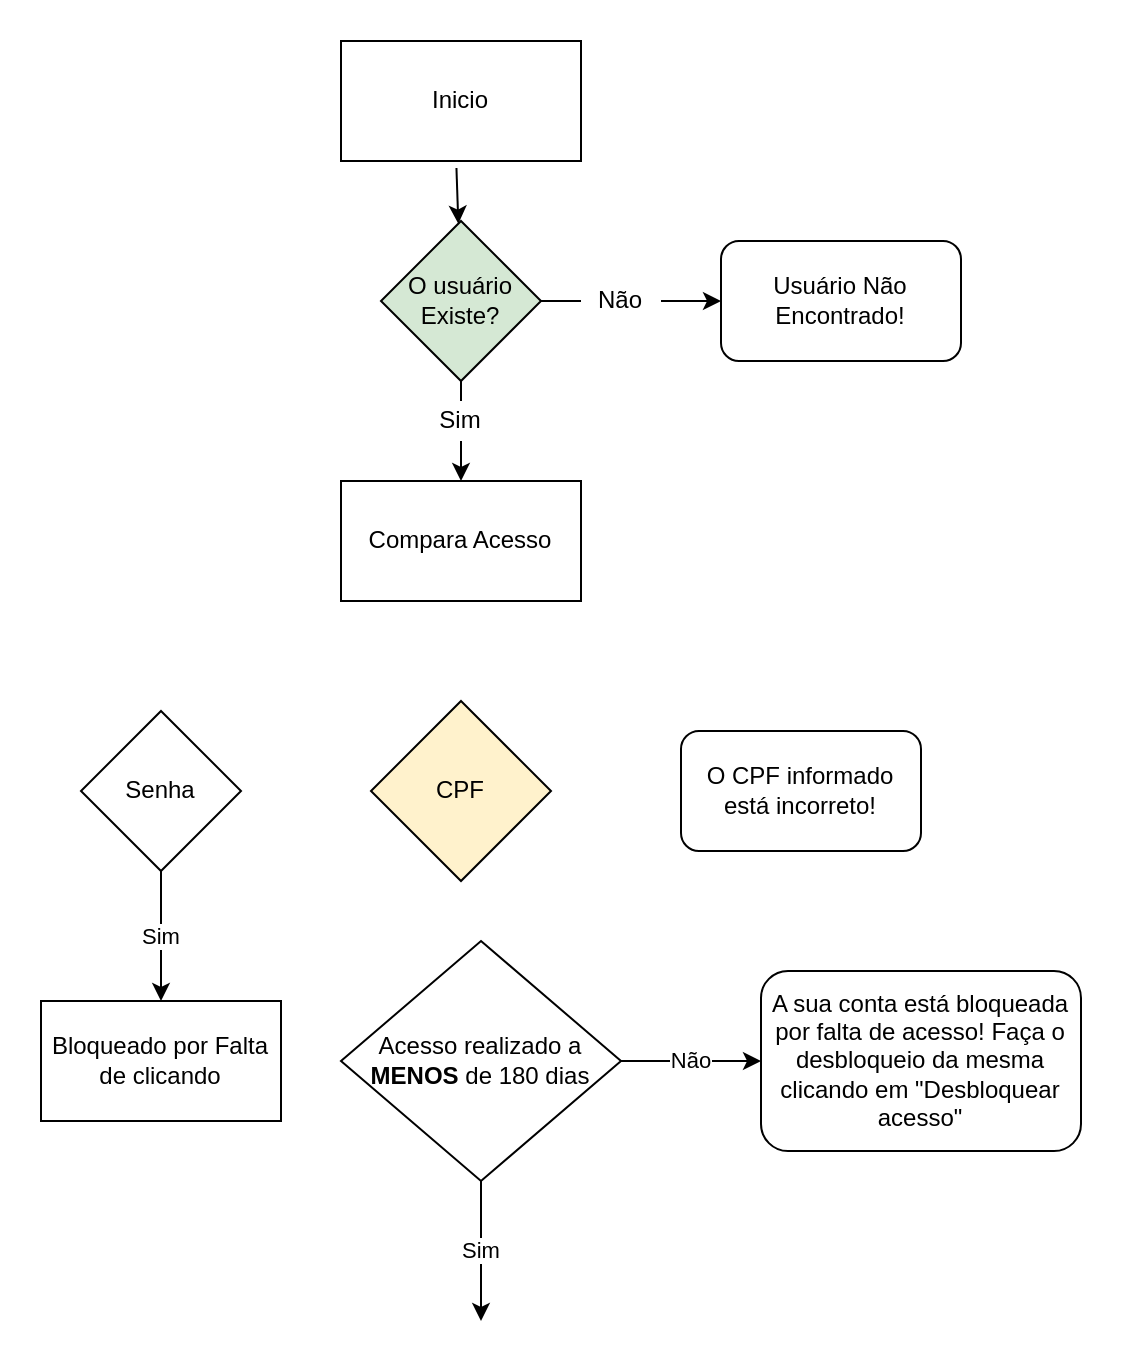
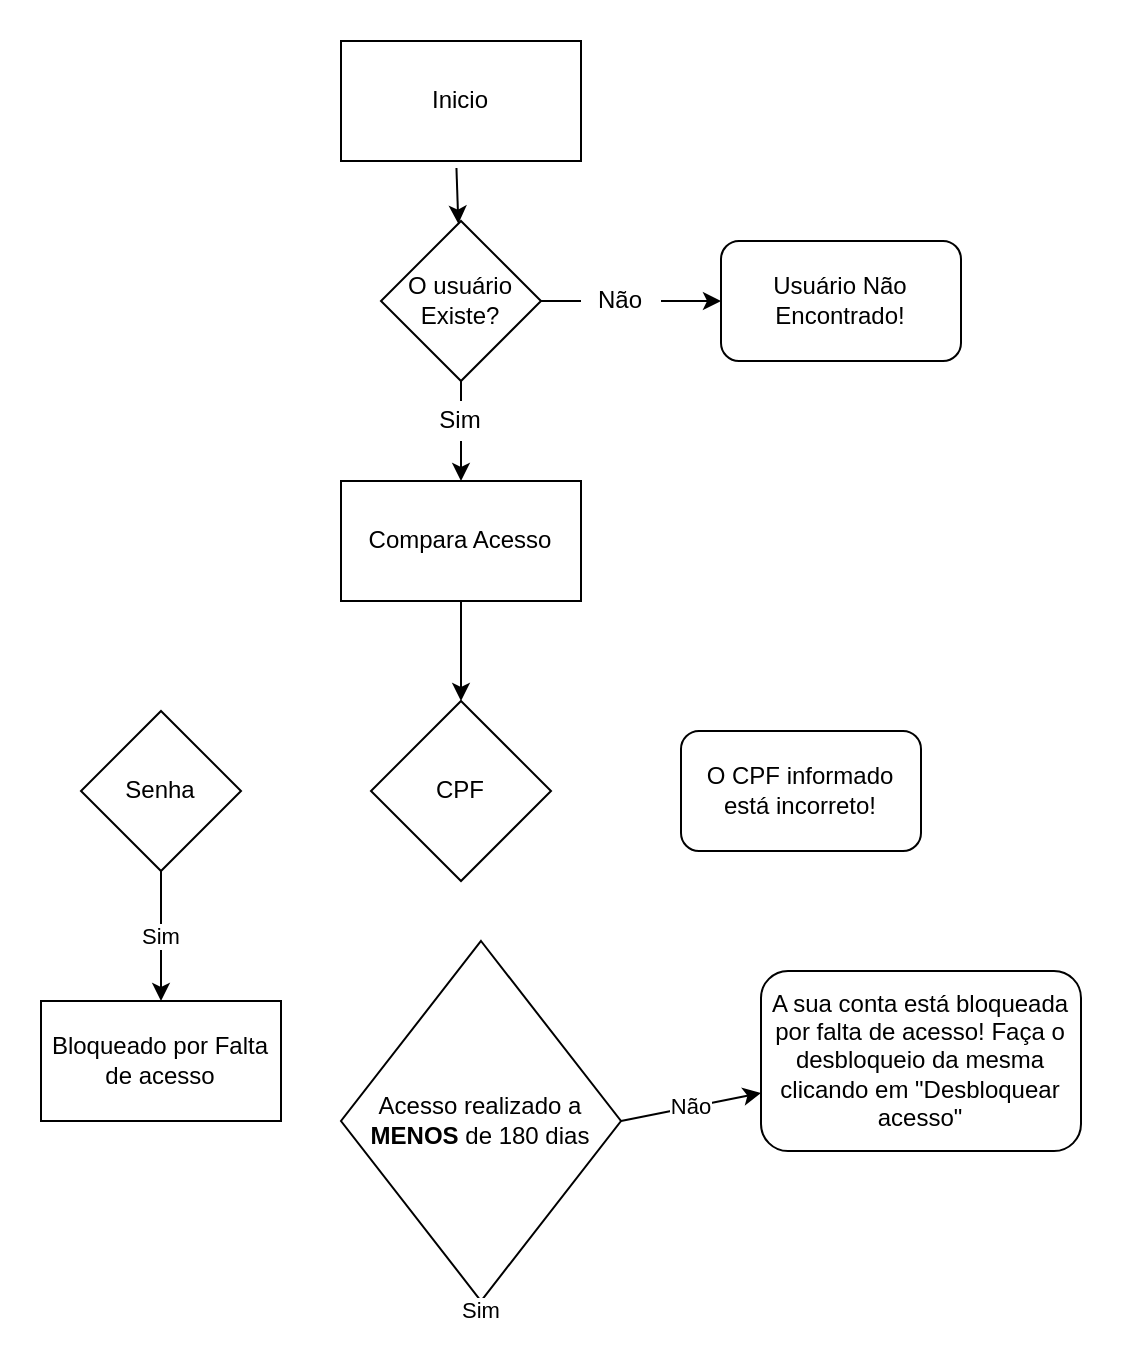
(461, 301) -> (461, 301)
none -> (461, 644)
(461, 791) -> (461, 791)
(161, 1061) -> (161, 1061)
(481, 1061) -> (481, 1121)
